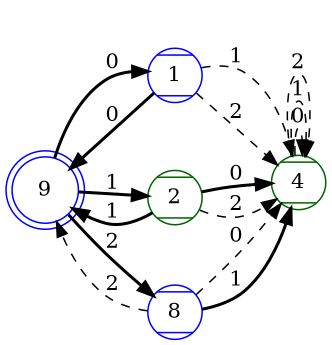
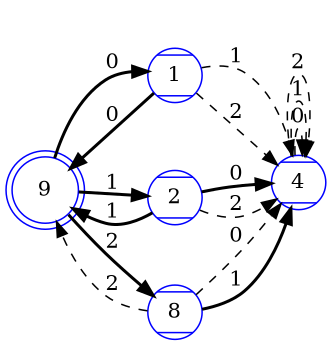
(299, 183) -> (299, 183)
(175, 198) -> (175, 198)
